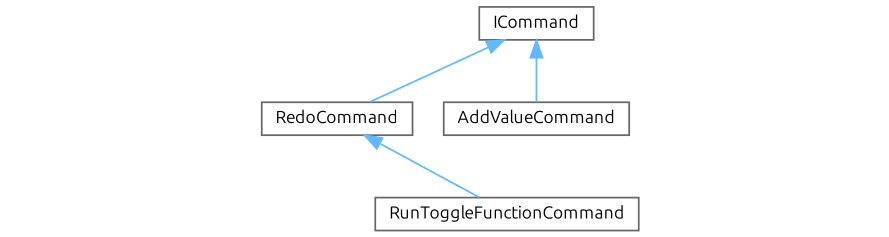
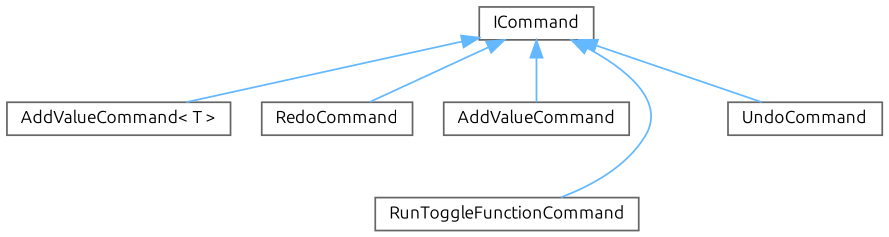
none -> (119, 119)
none -> (805, 119)
(430, 171) -> (647, 131)
